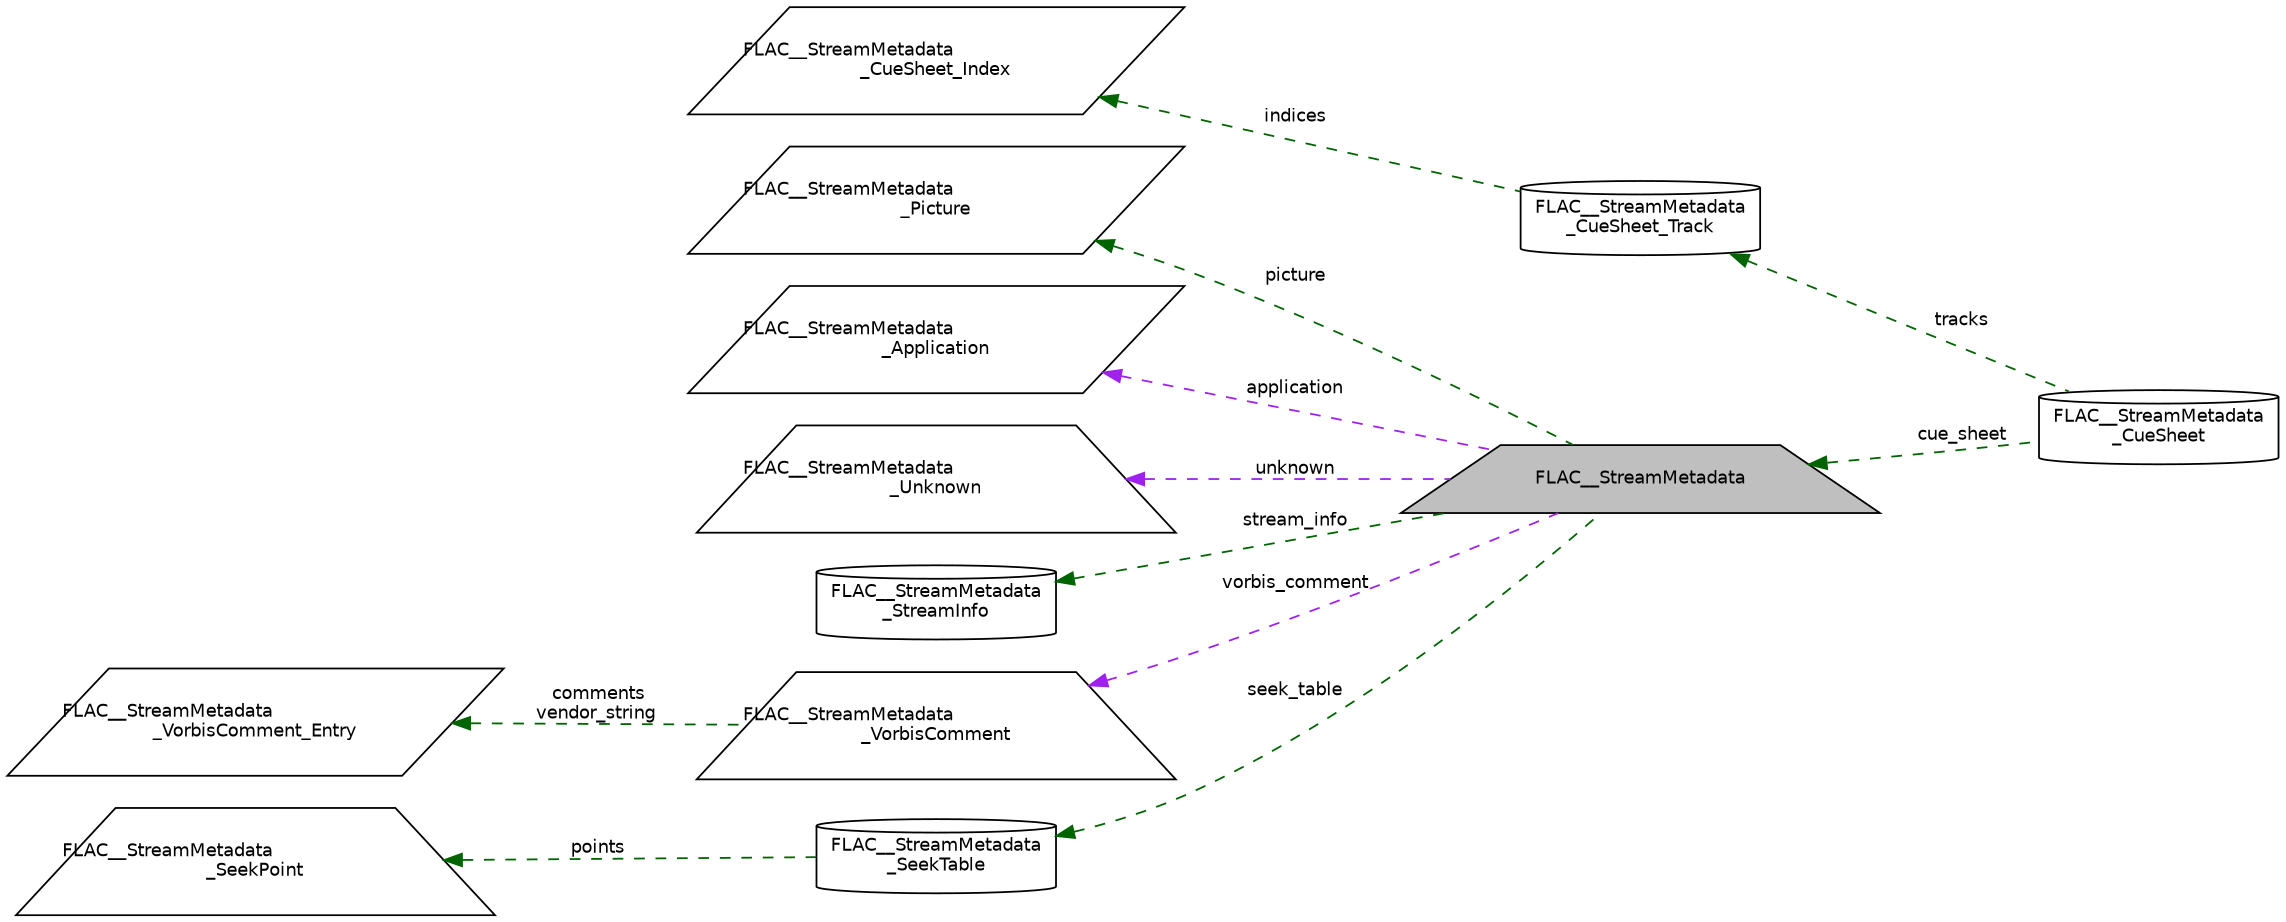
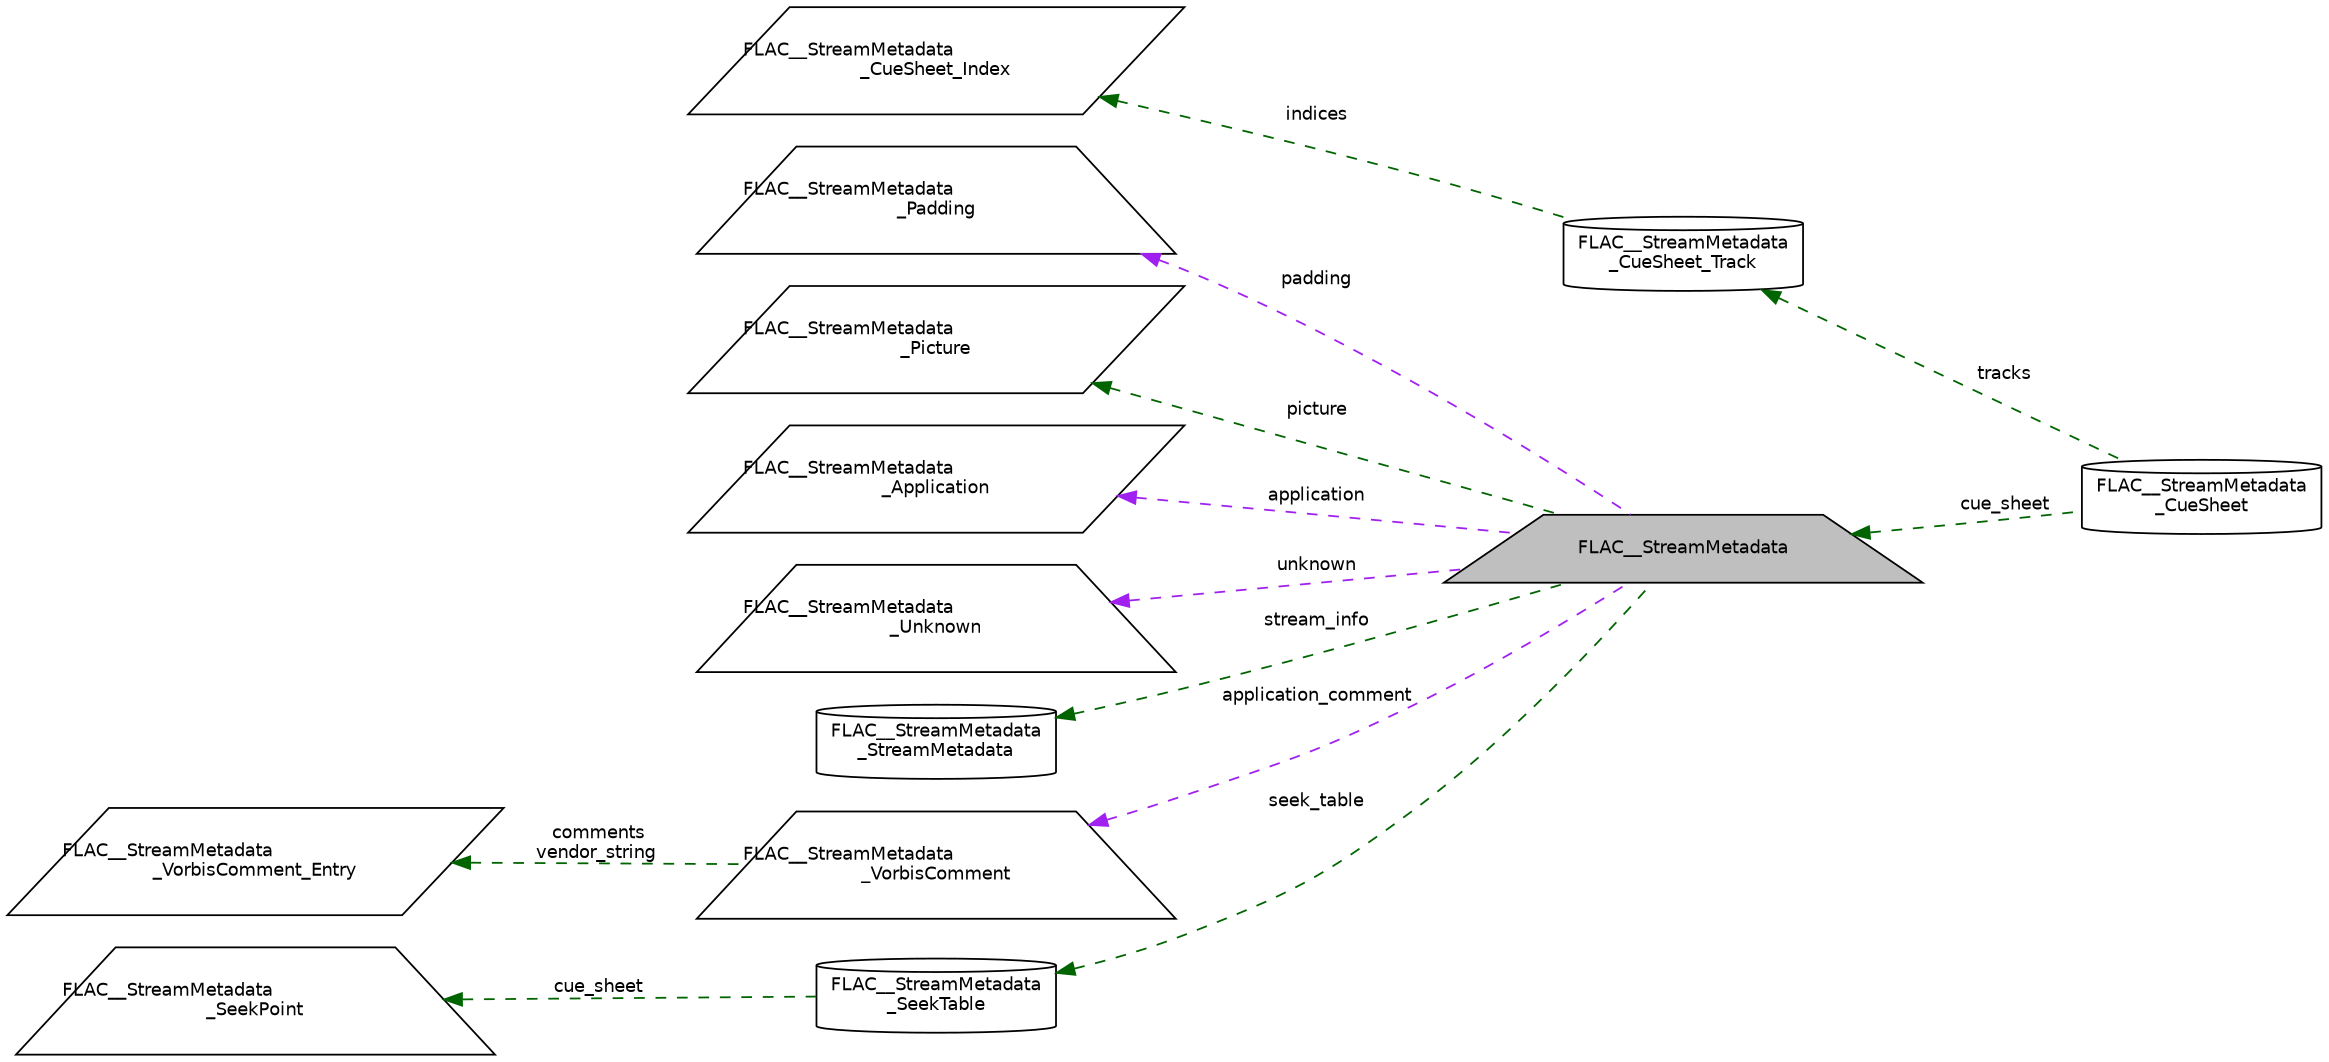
none -> (936, 200)
(1293, 584) -> (1314, 696)
(936, 602) -> (936, 742)
(596, 848) -> (596, 988)
